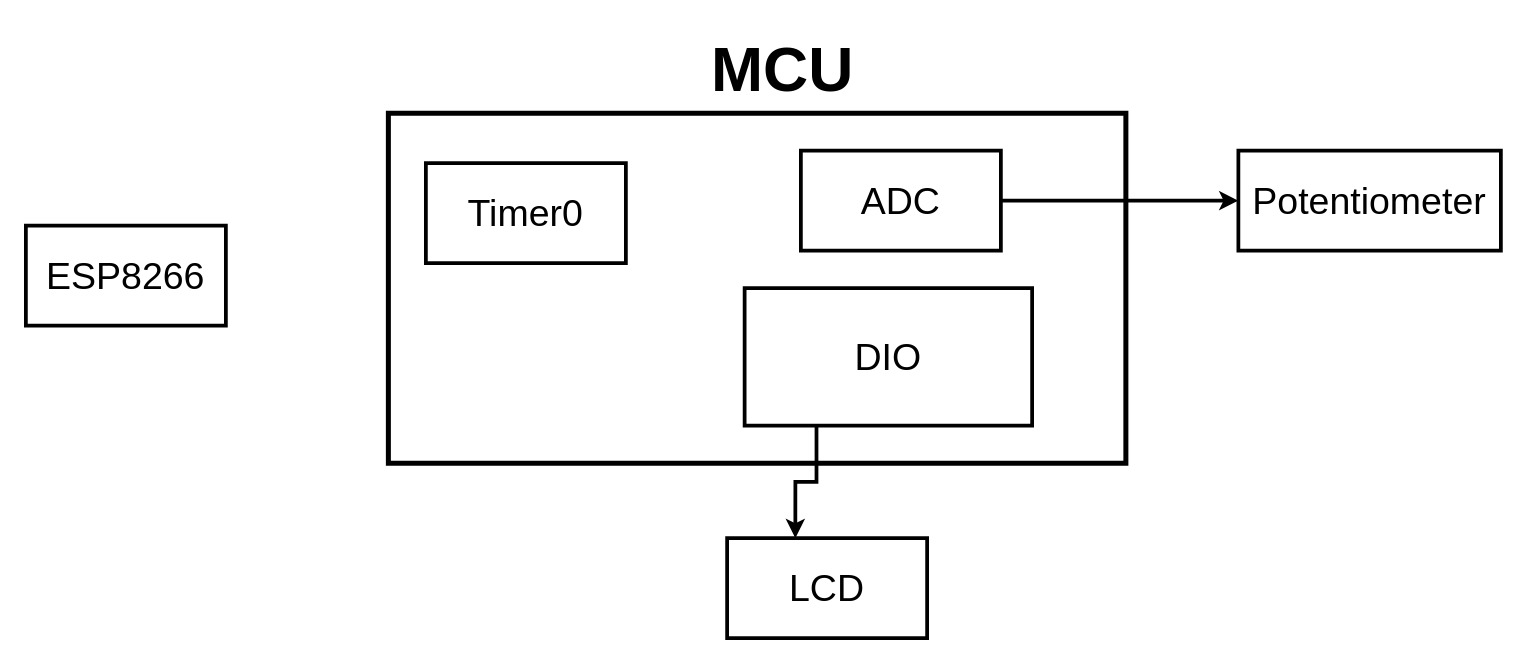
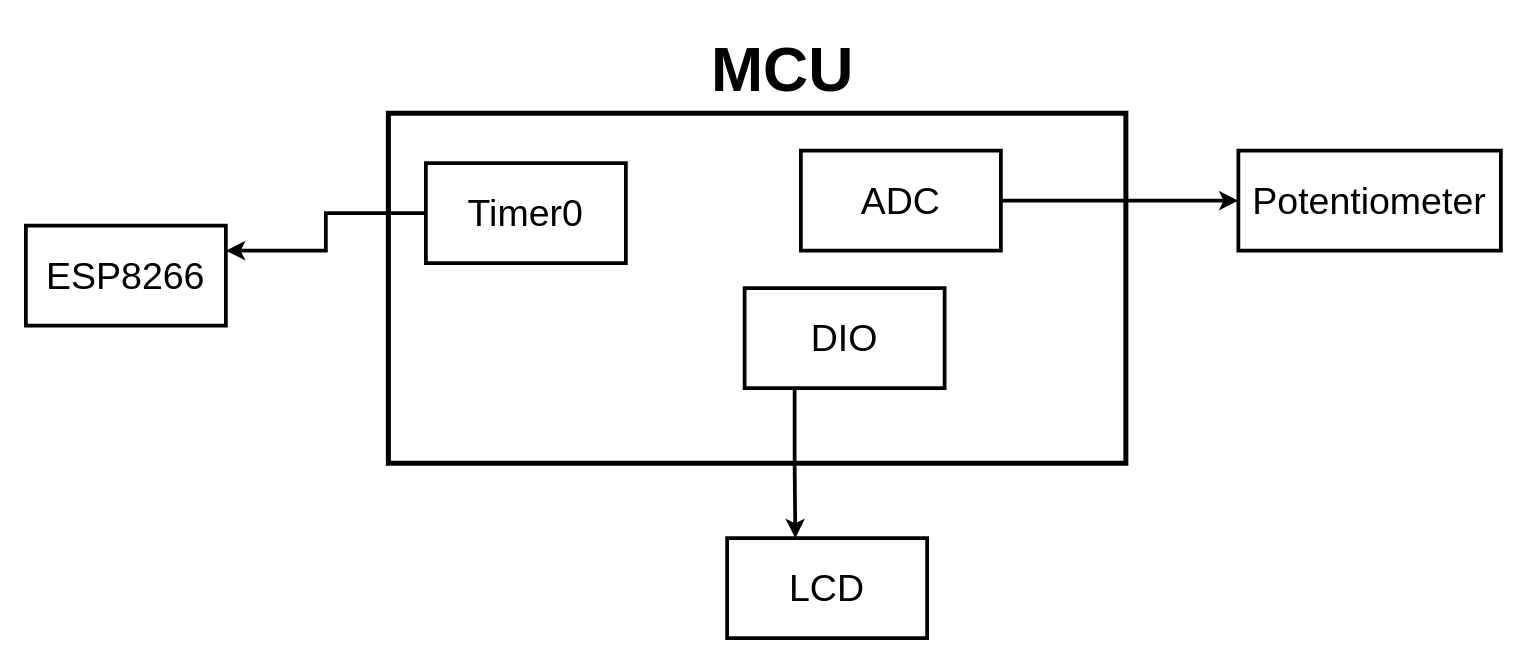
none -> (326, 225)
(888, 357) -> (844, 338)
